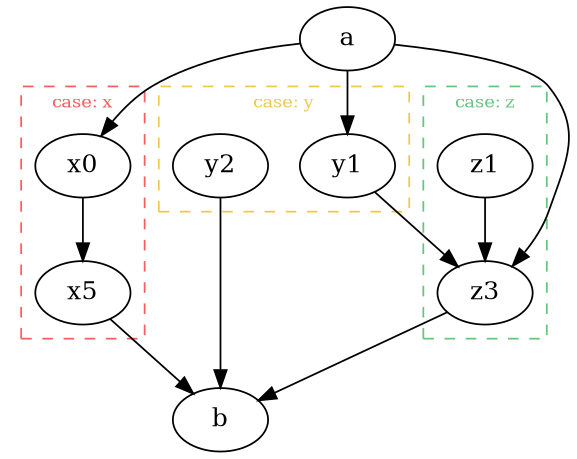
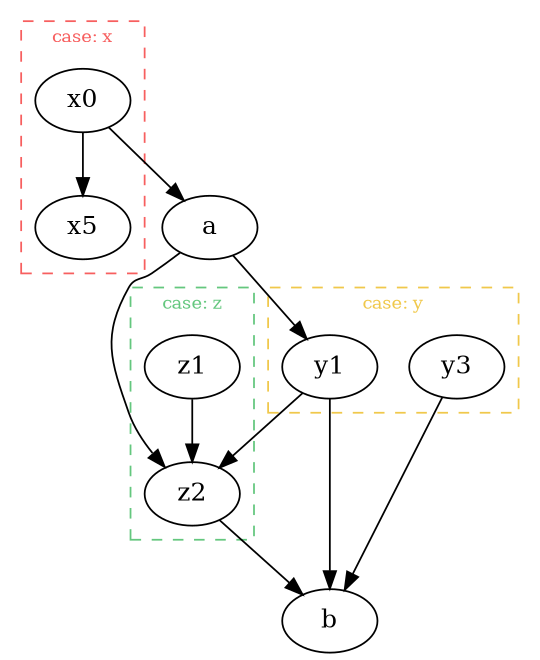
(198, 65) -> (134, 152)
(220, 166) -> (457, 367)
(485, 293) -> (192, 494)
(145, 350) -> (330, 485)
